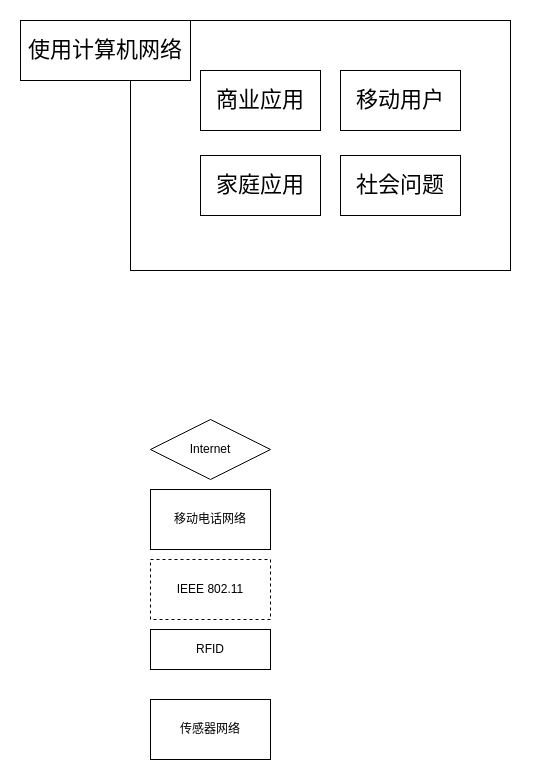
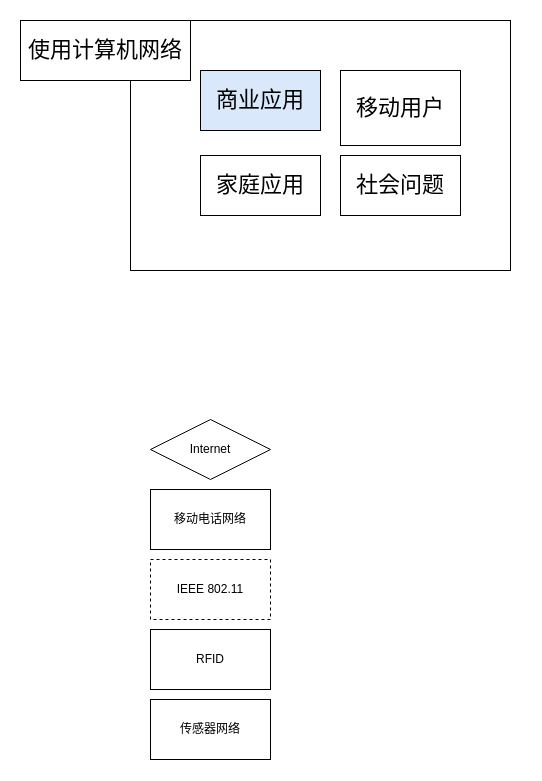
(261, 101) -> (261, 101)
(401, 101) -> (401, 108)
(211, 650) -> (211, 660)
